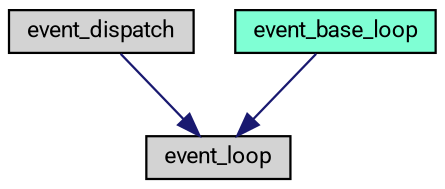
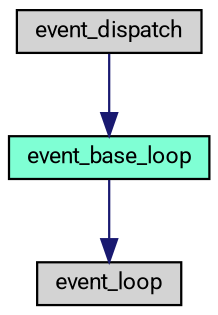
(152, 86) -> (109, 83)
